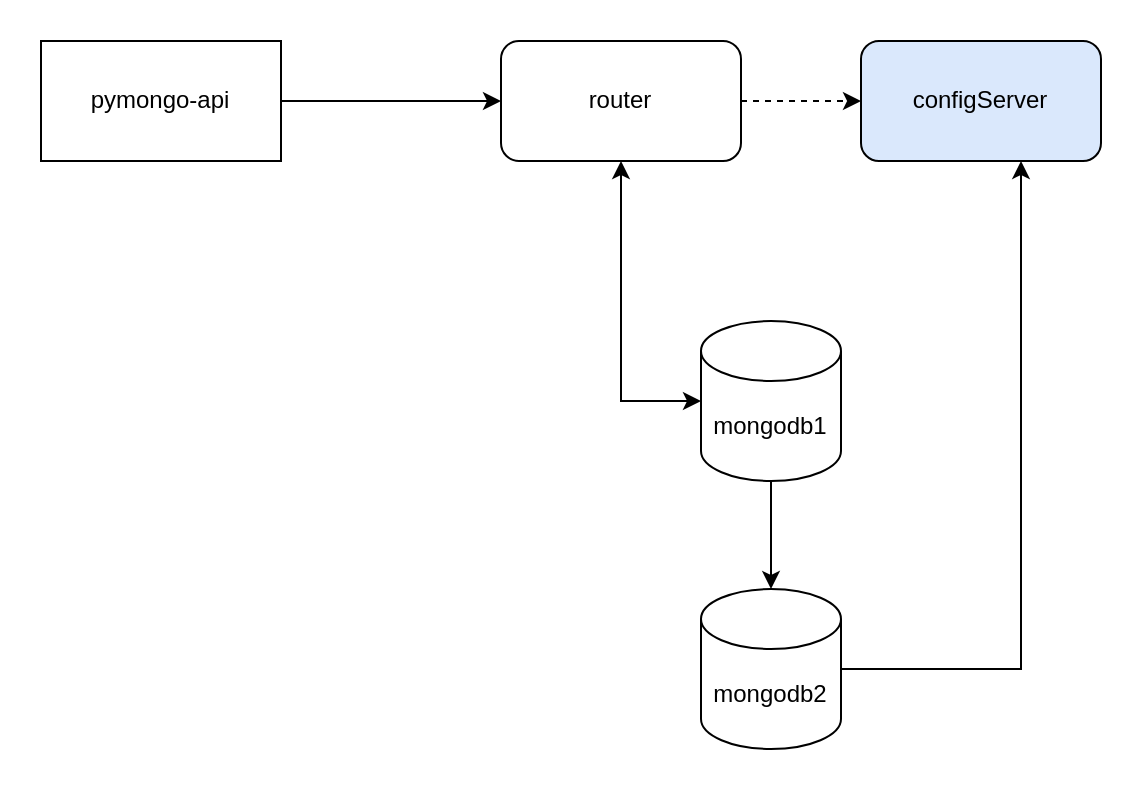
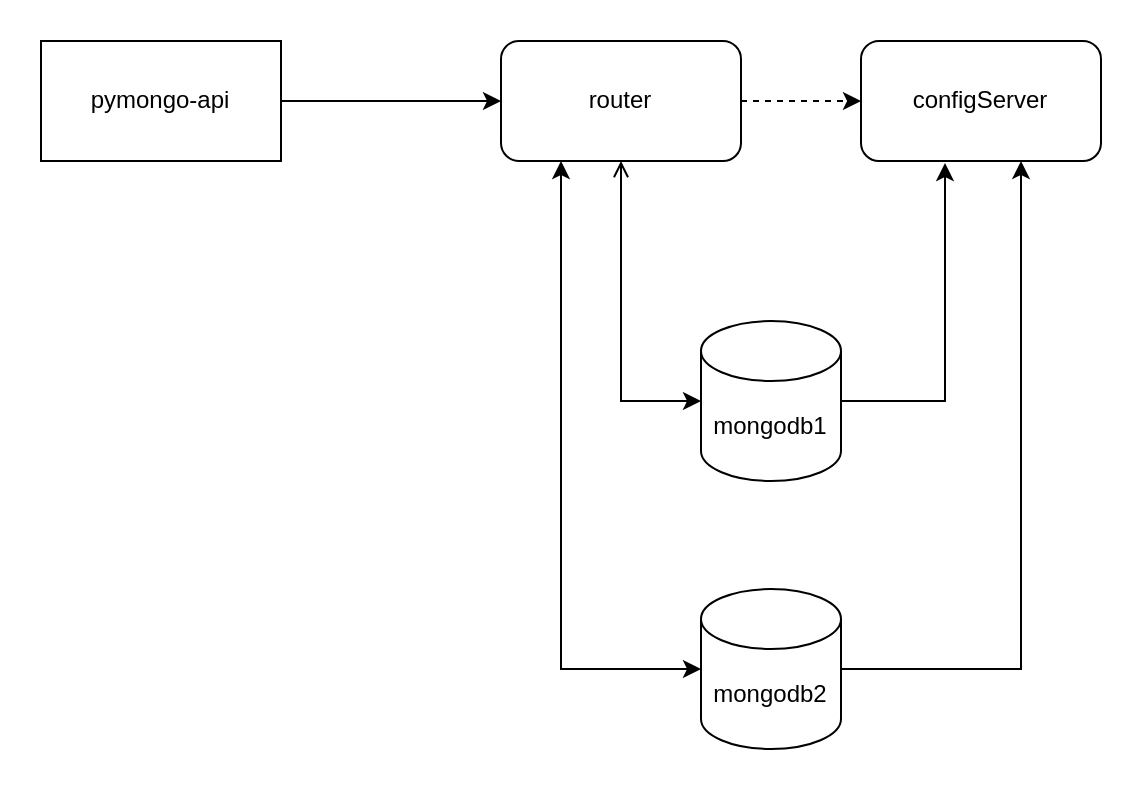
(981, 101) -> (981, 101)
(621, 176) -> (621, 172)
none -> (561, 485)
(771, 528) -> (945, 341)
